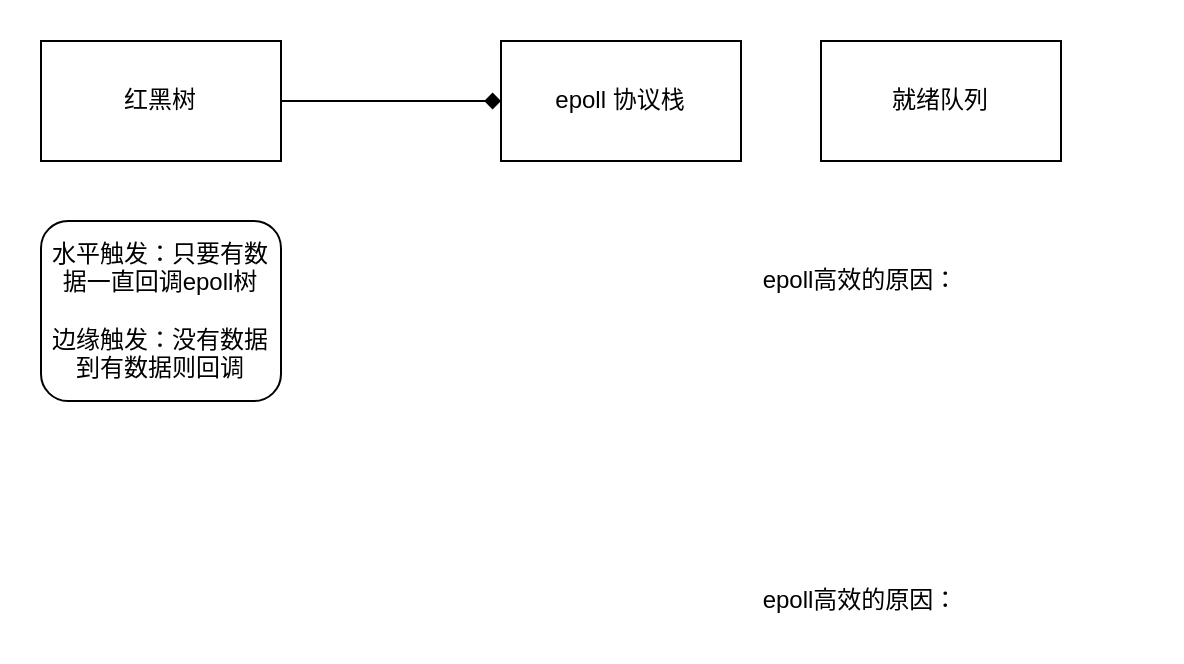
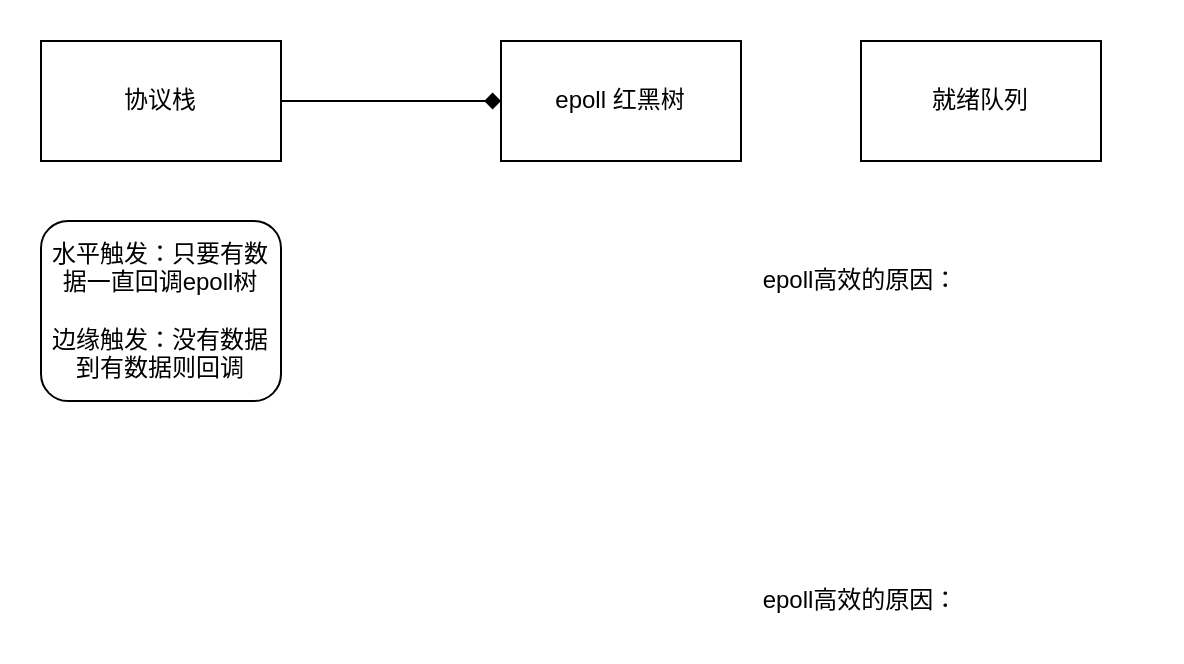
(161, 101) -> (161, 101)
(621, 101) -> (621, 101)
(941, 101) -> (981, 101)
